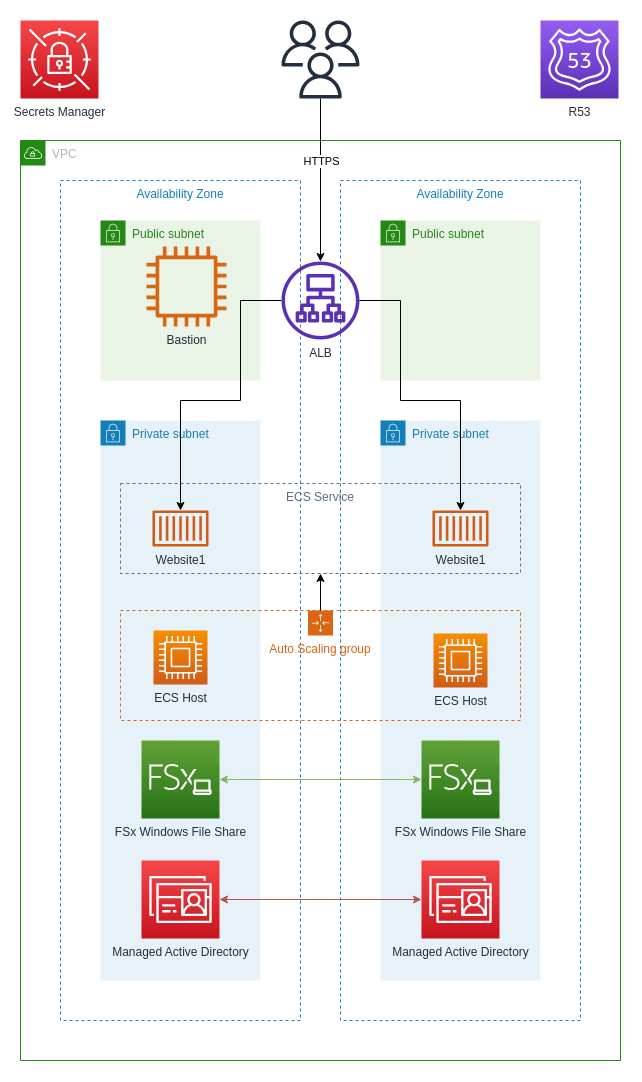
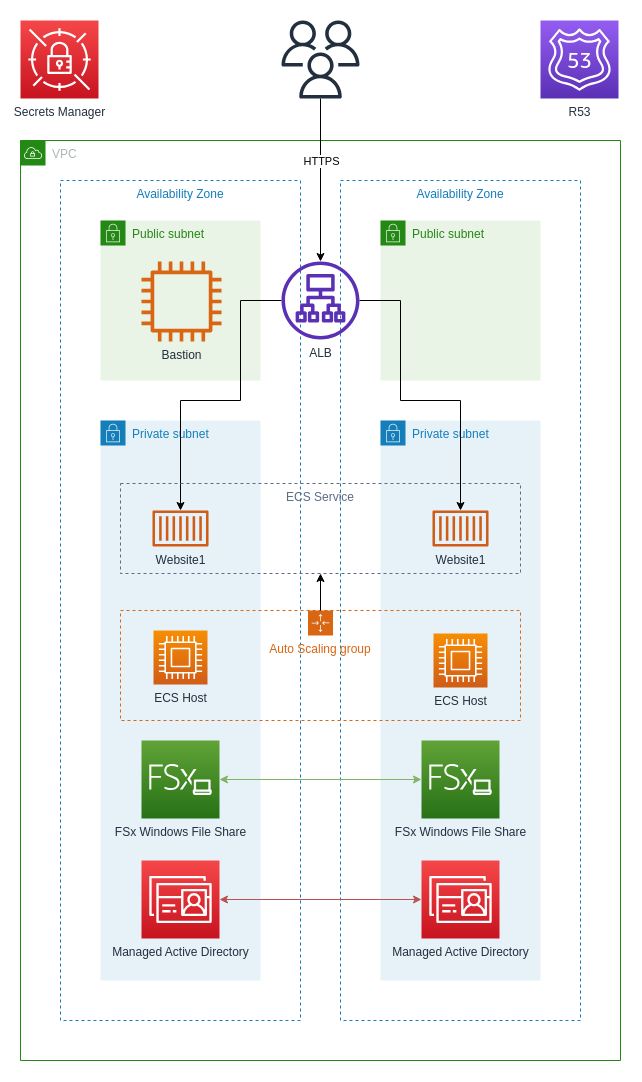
(187, 287) -> (182, 302)
